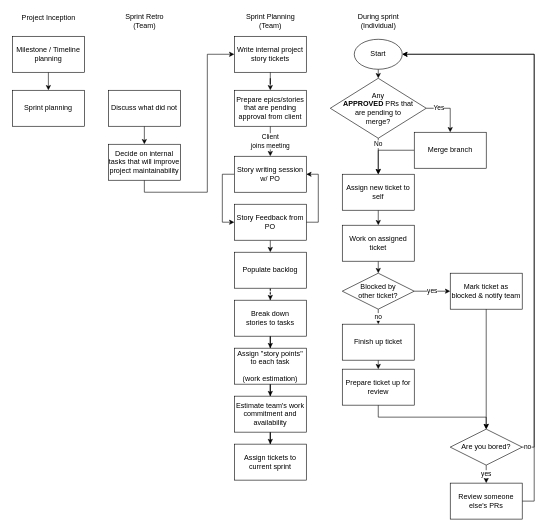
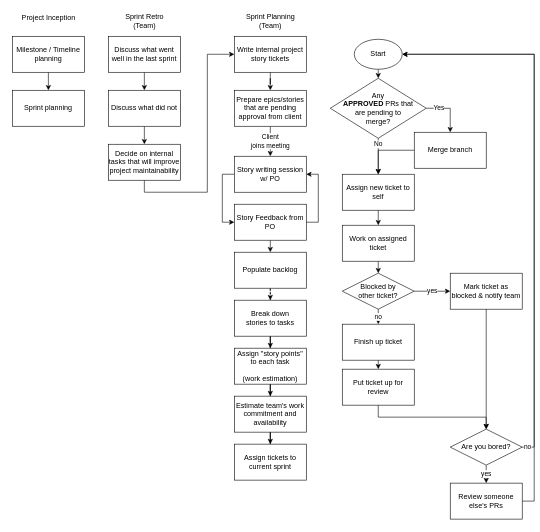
(378, 21) -> none
none -> (144, 54)
none -> (144, 79)
(378, 387) -> (378, 387)
